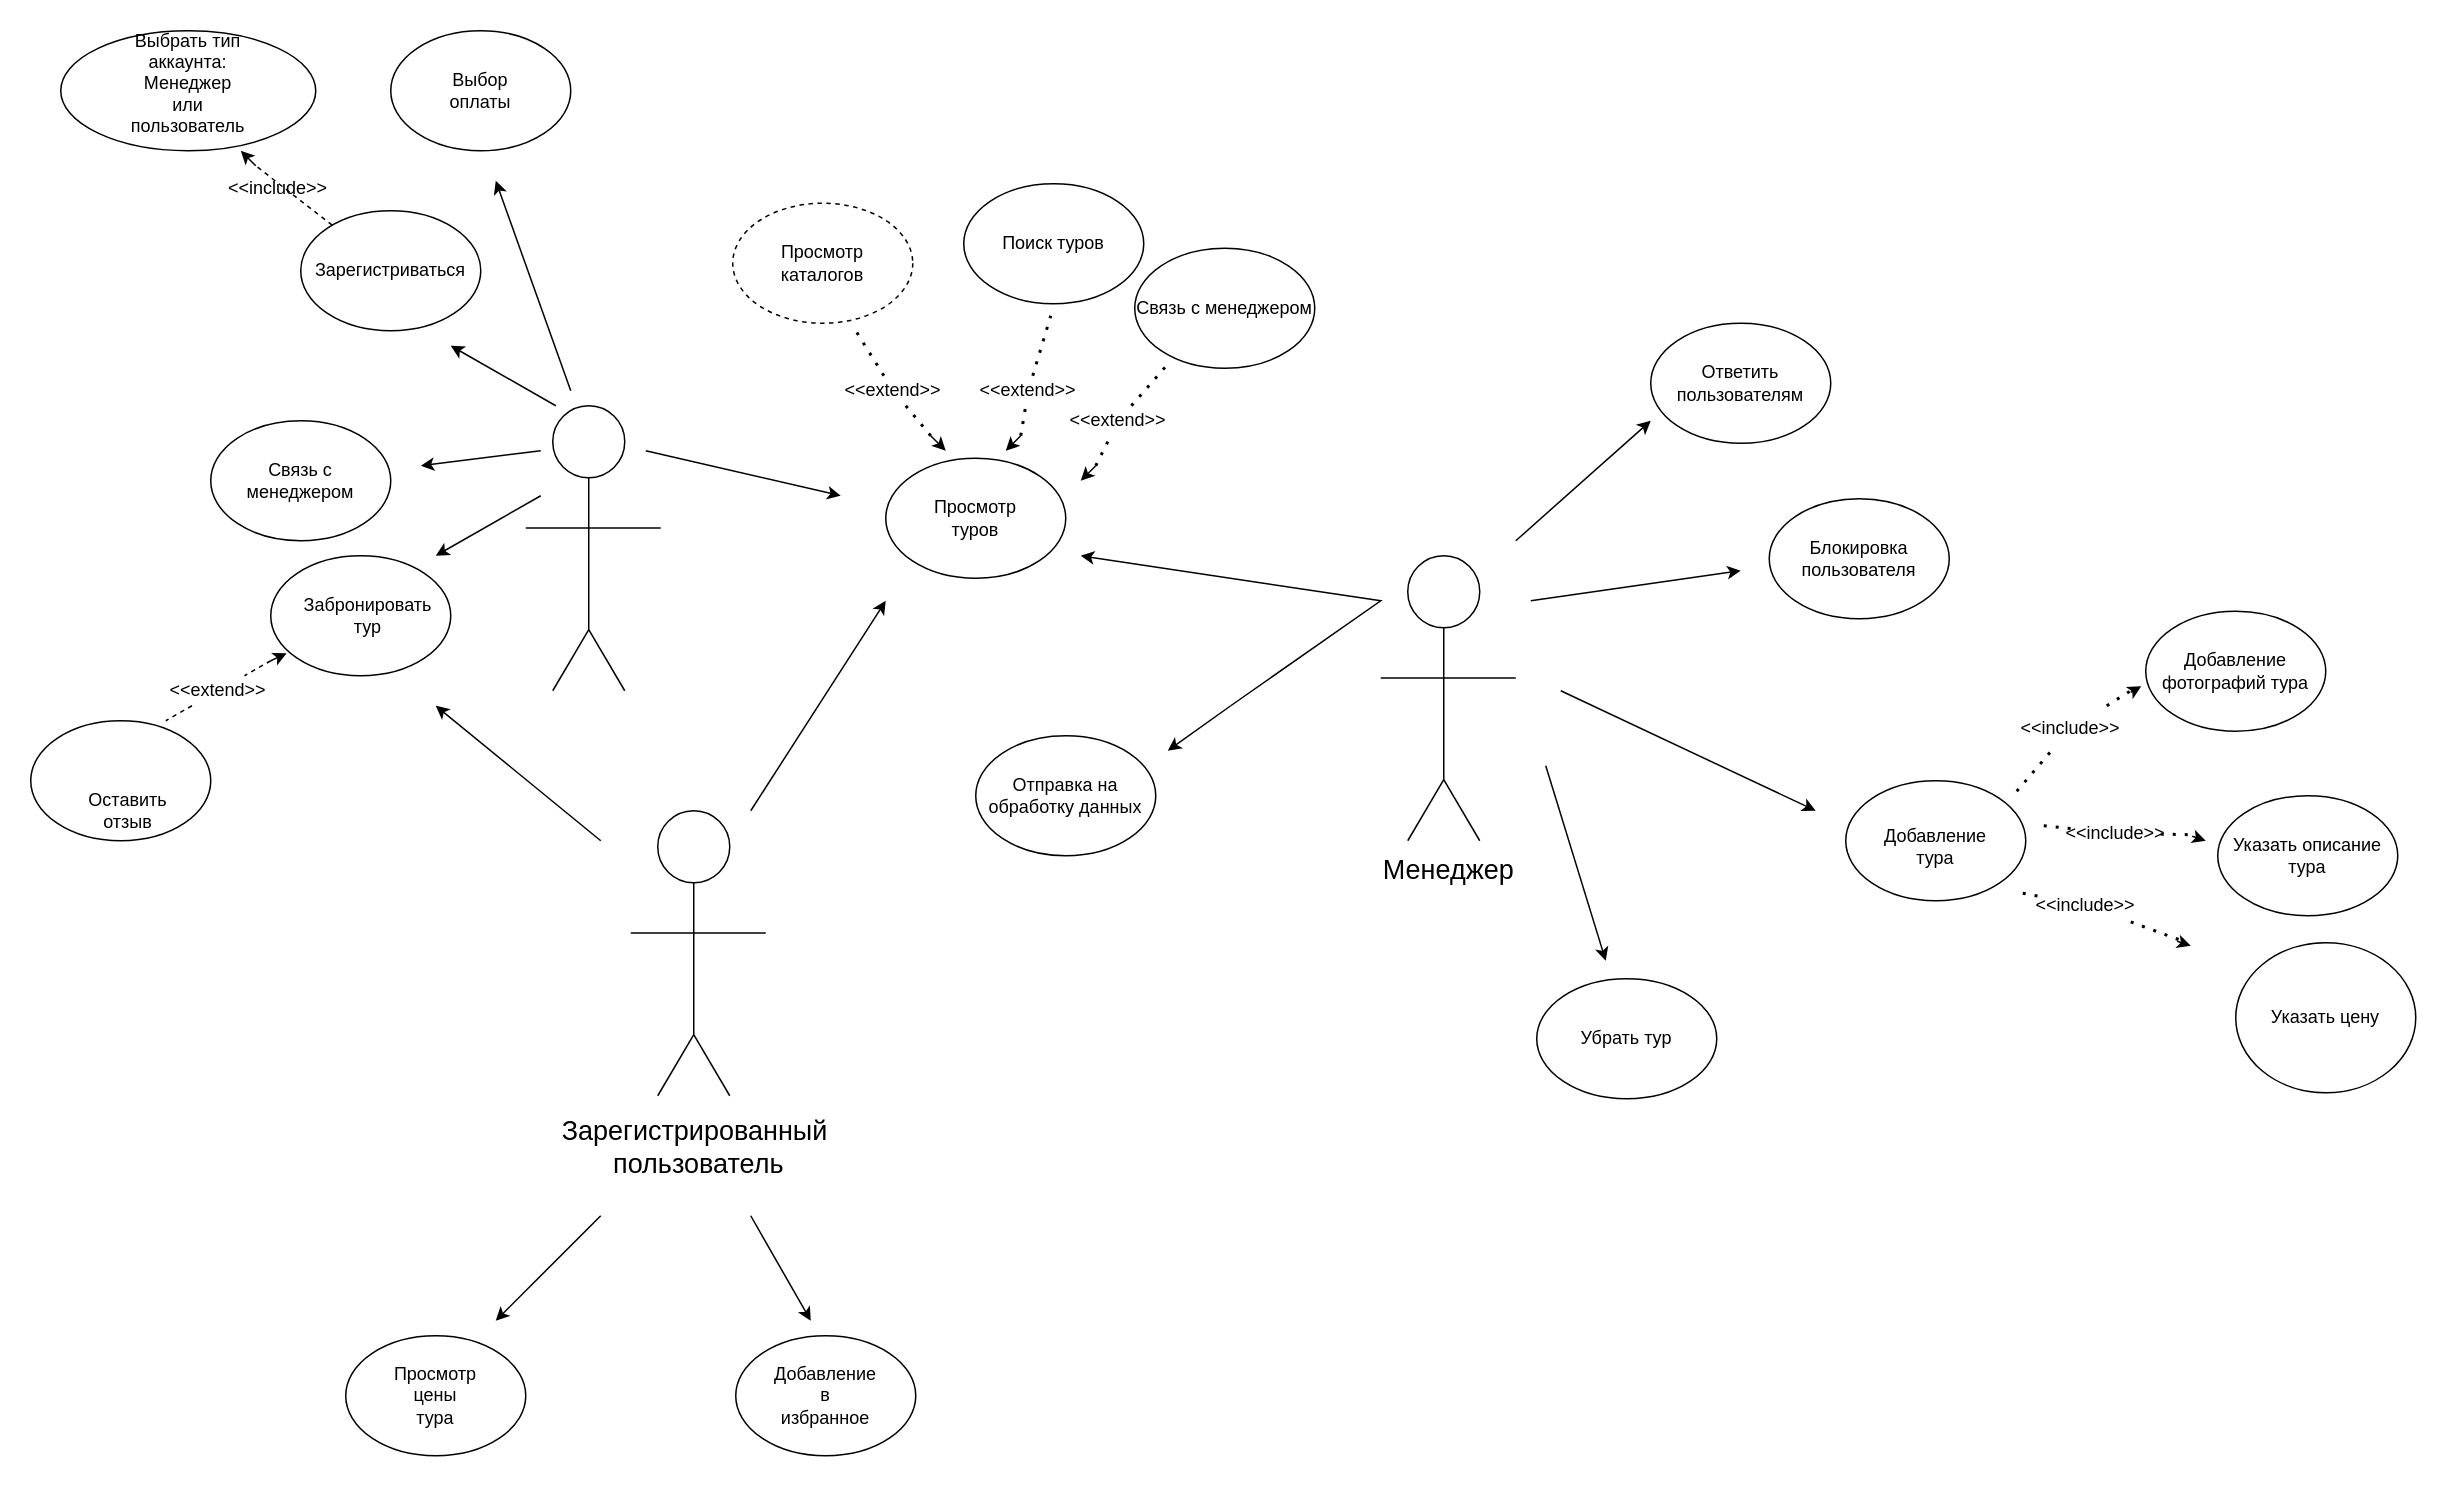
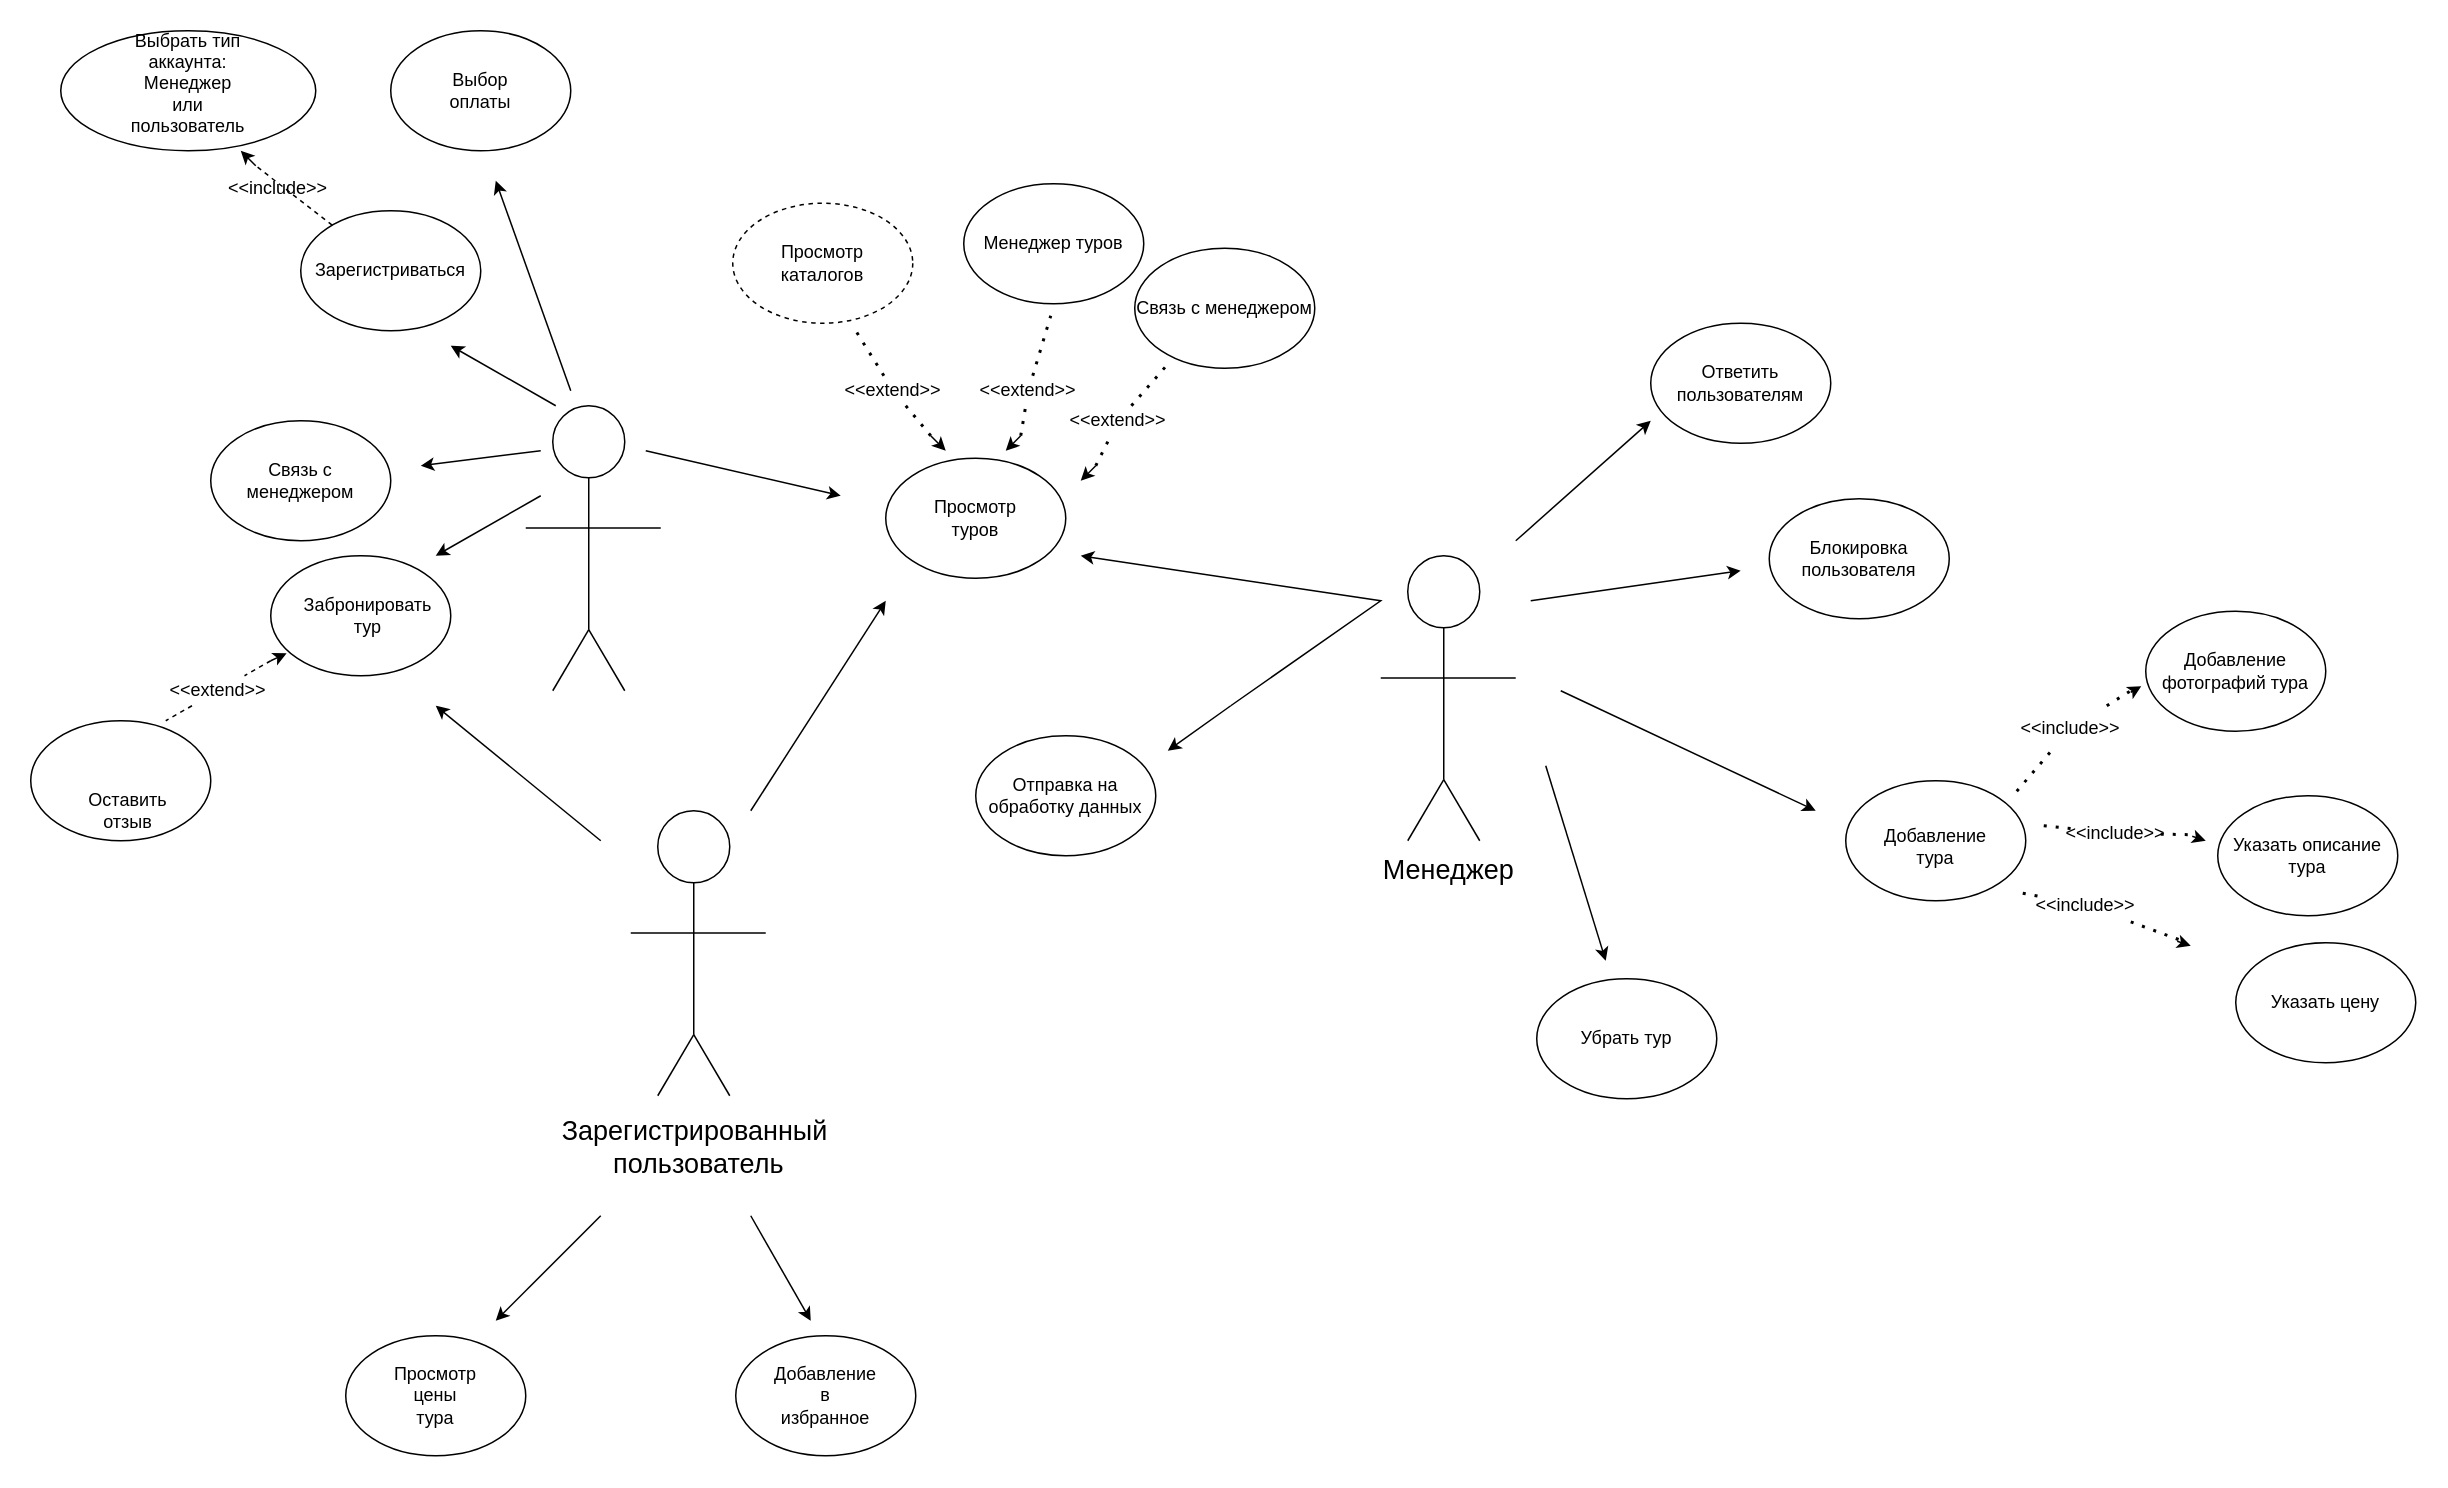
(1054, 244) -> (1054, 244)
(2326, 1018) -> (2326, 1003)
